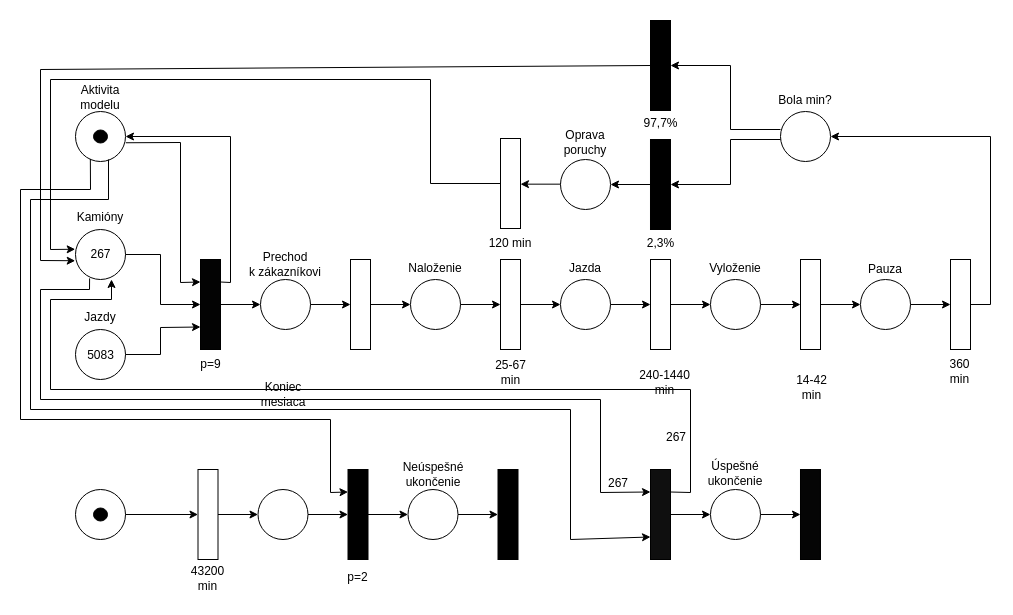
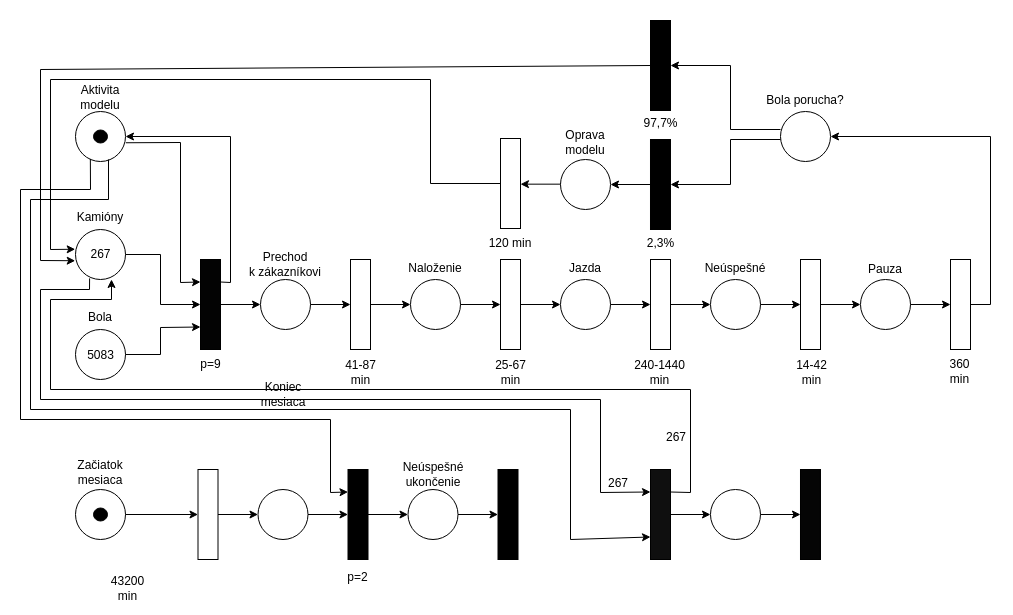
(806, 101) -> (806, 101)
(586, 143) -> (586, 143)
(736, 269) -> (736, 269)
(101, 318) -> (101, 318)
none -> (361, 373)
(665, 383) -> (660, 373)
(812, 388) -> (812, 373)
none -> (101, 473)
(735, 474) -> none
(208, 579) -> (128, 589)
